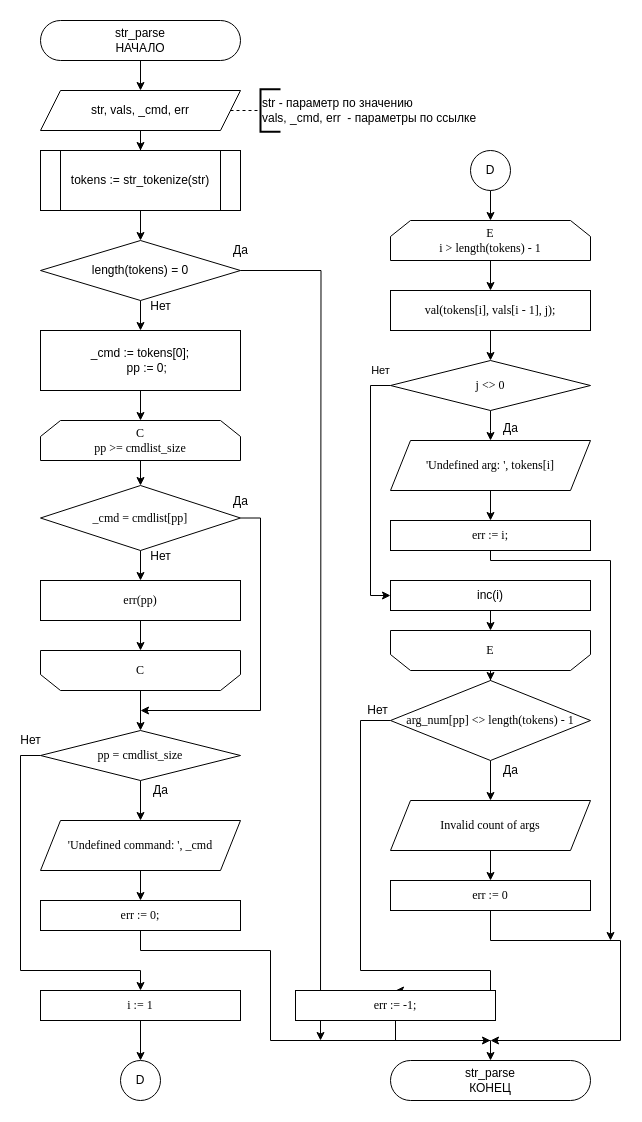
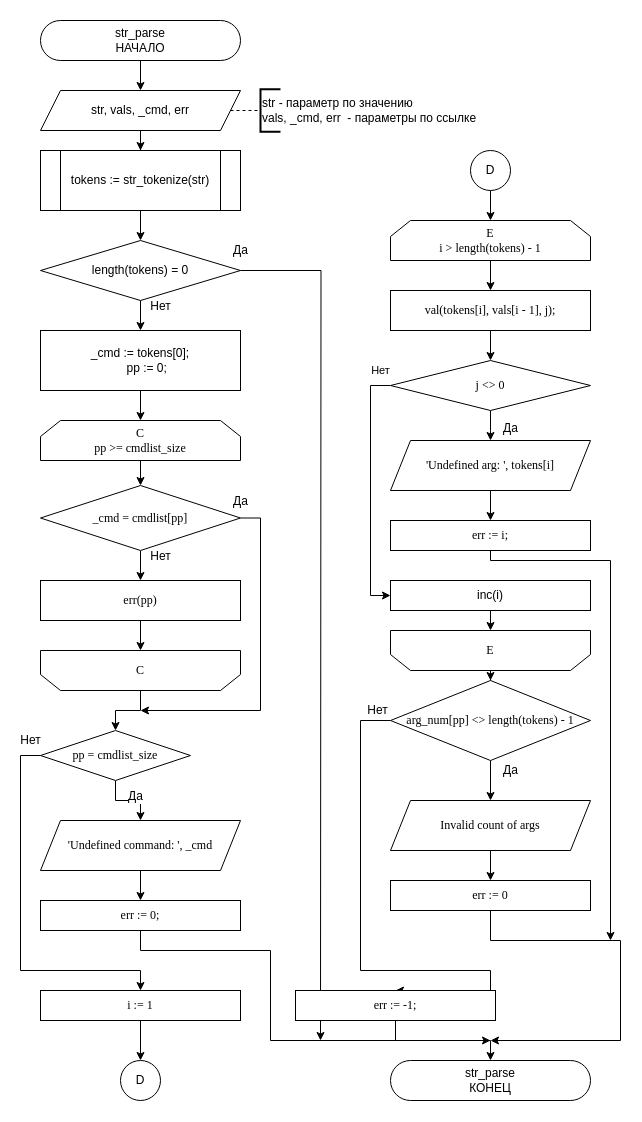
(141, 756) -> (116, 756)
